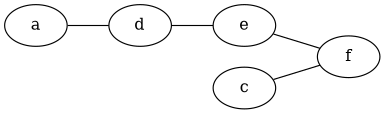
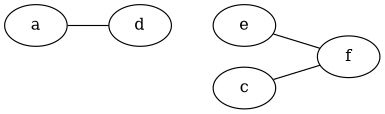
(192, 25) -> none
